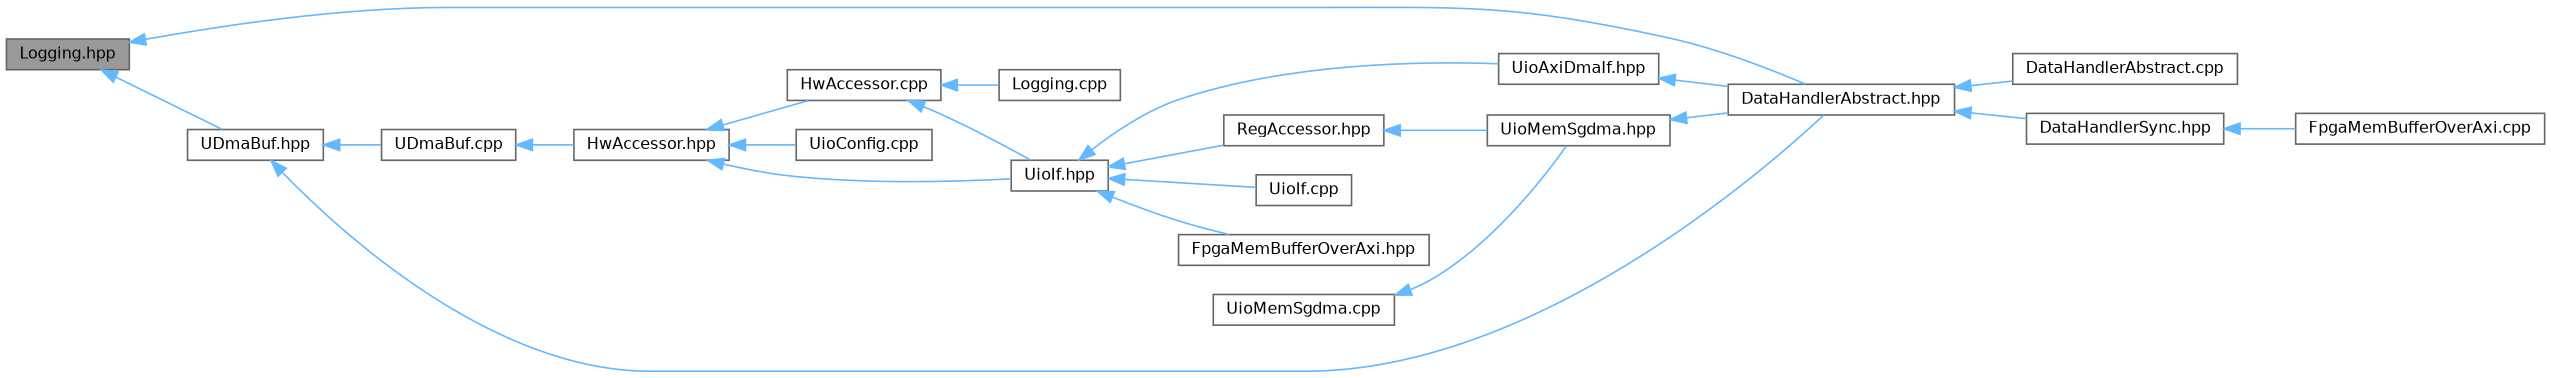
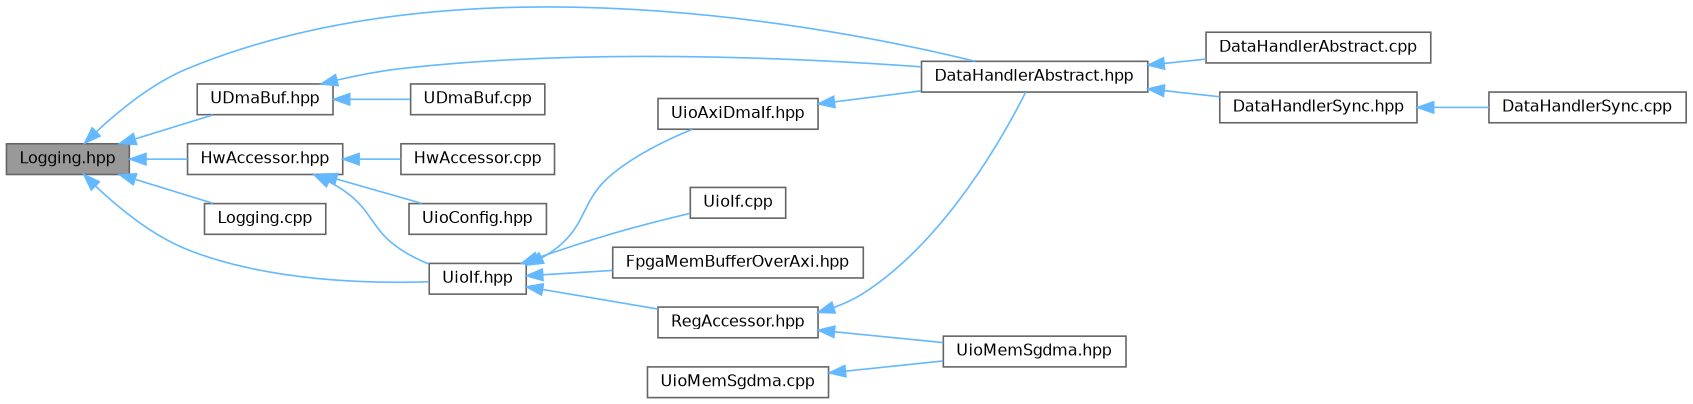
(978, 85) -> (174, 191)
(1707, 115) -> (947, 216)
(2420, 129) -> (1588, 107)
(978, 132) -> (251, 268)
(553, 145) -> (167, 159)
(864, 145) -> (478, 219)
